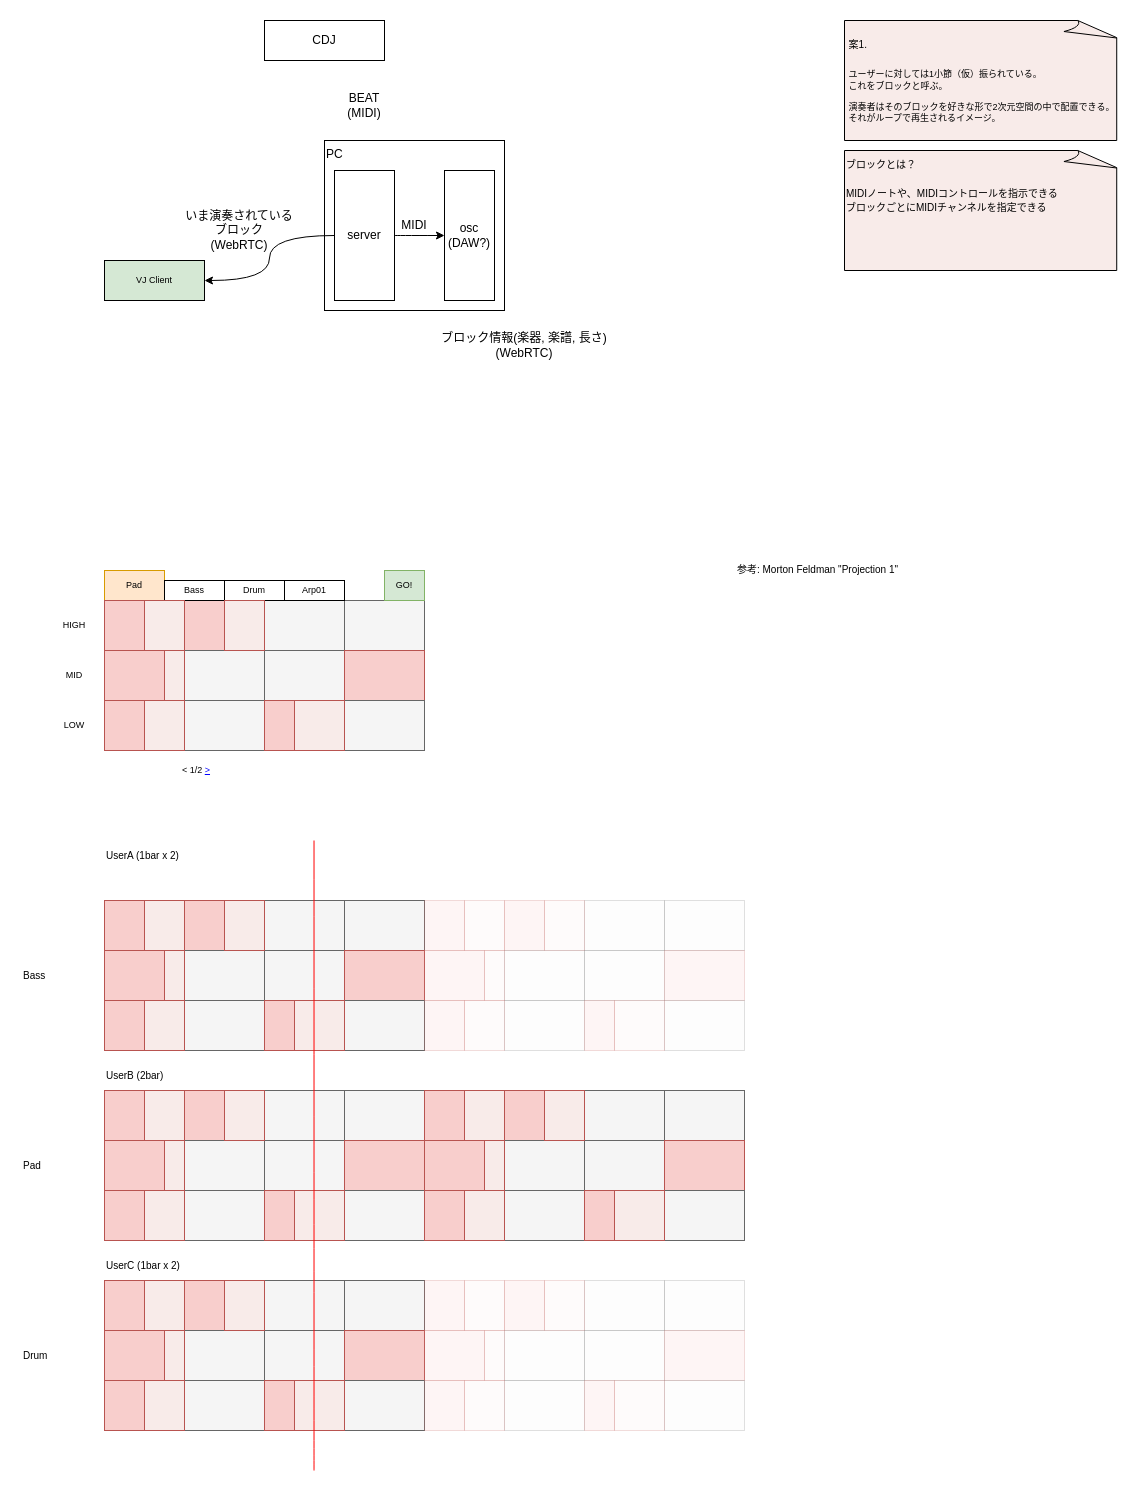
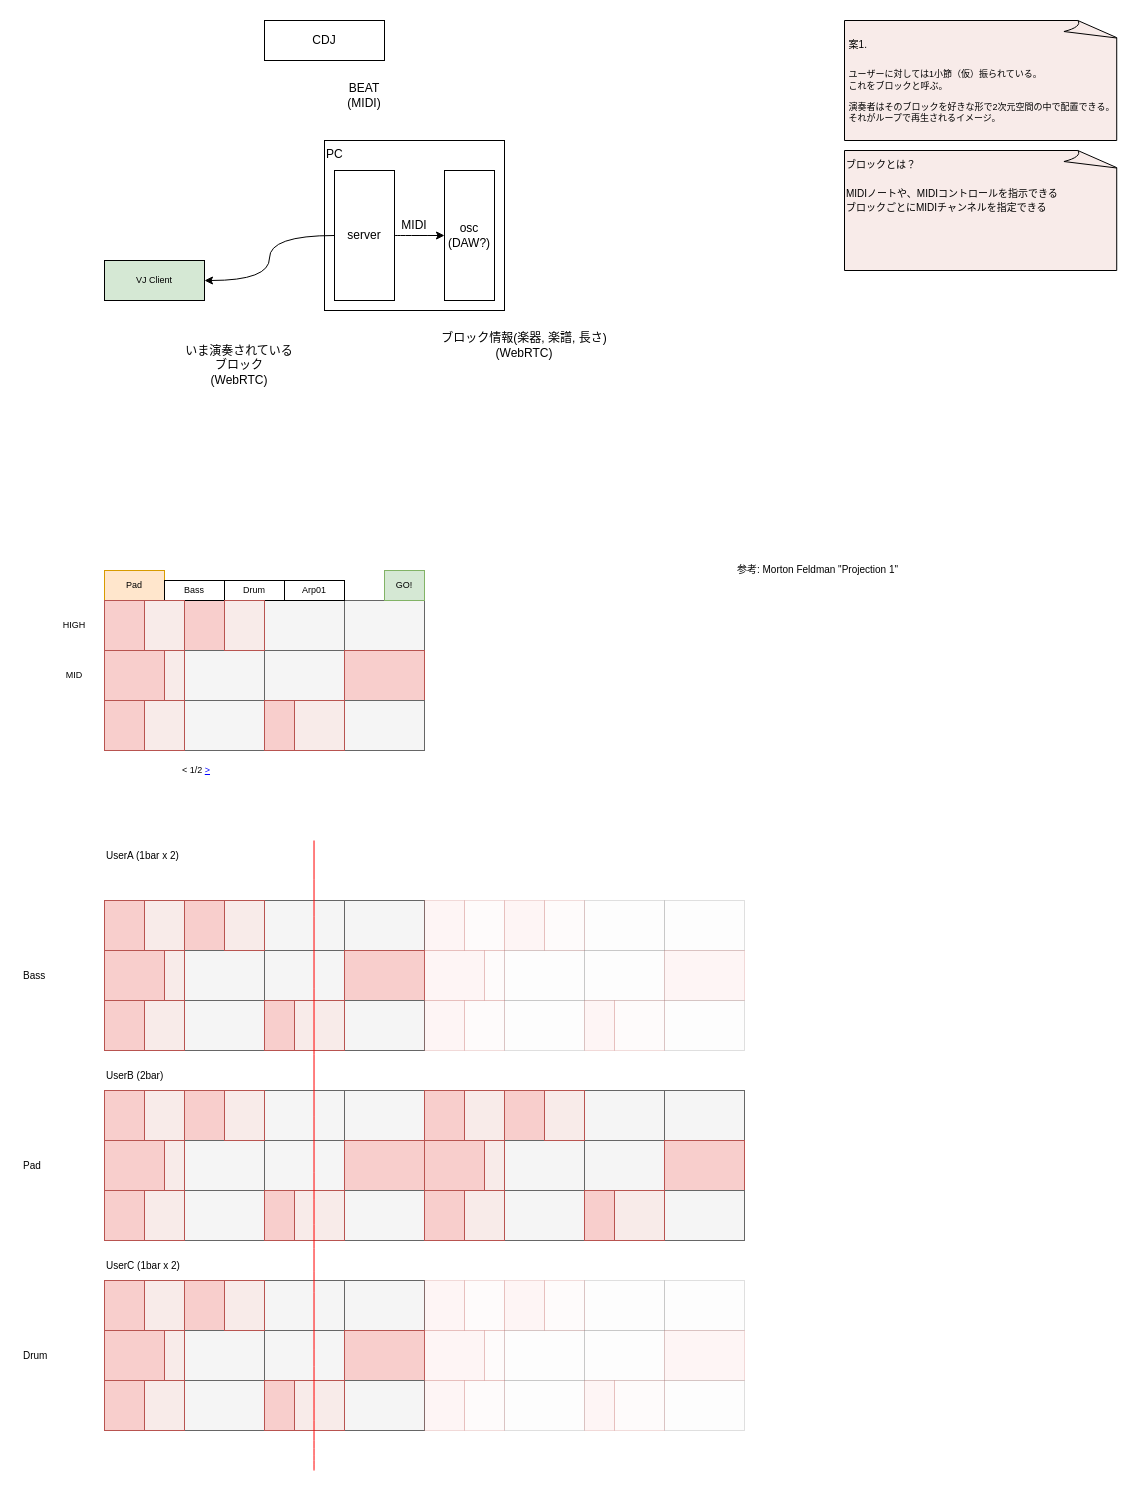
(365, 106) -> (365, 96)
(240, 231) -> (240, 366)
(75, 726) -> none
